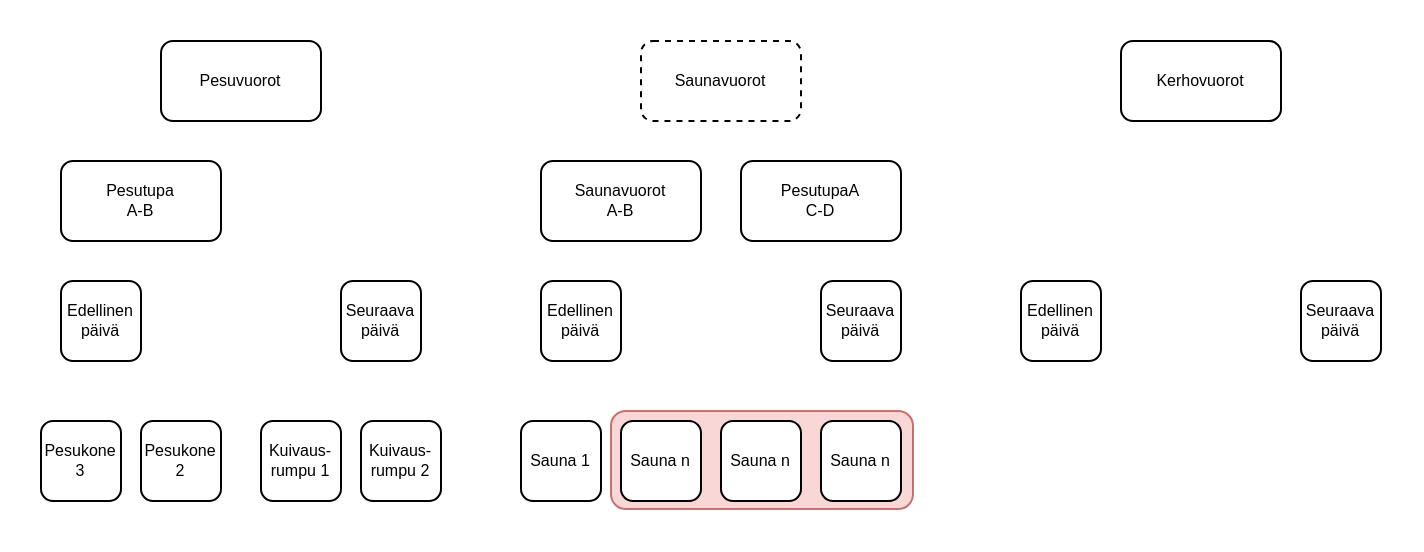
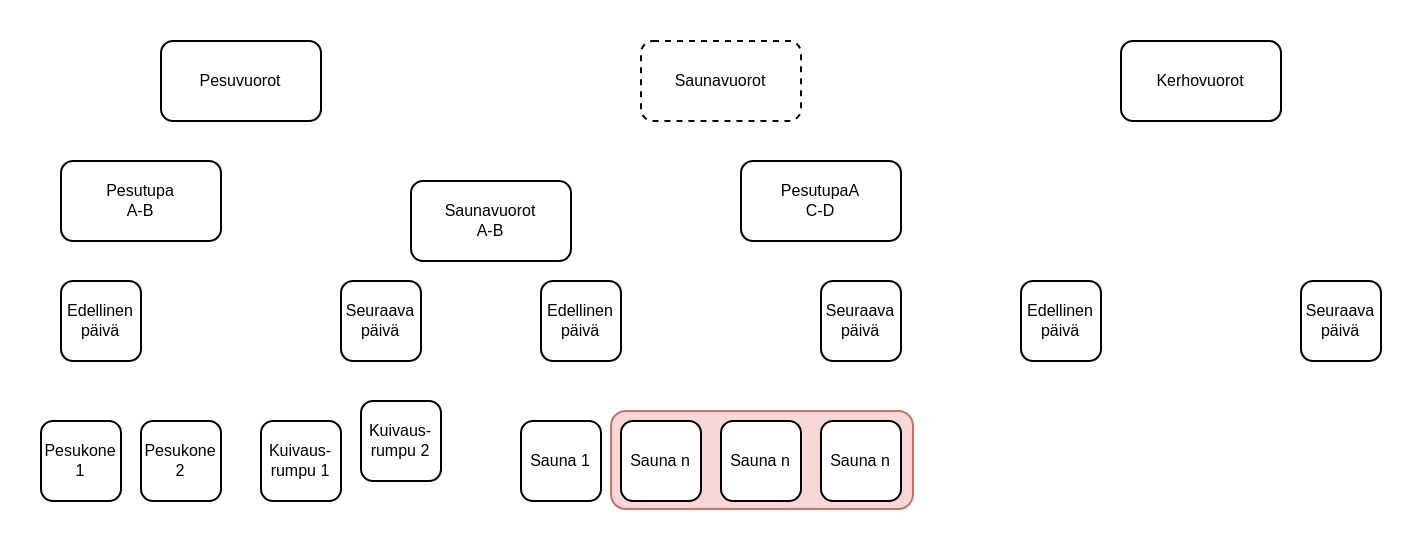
(621, 201) -> (491, 221)
(81, 461) -> (81, 461)
(401, 461) -> (401, 441)
